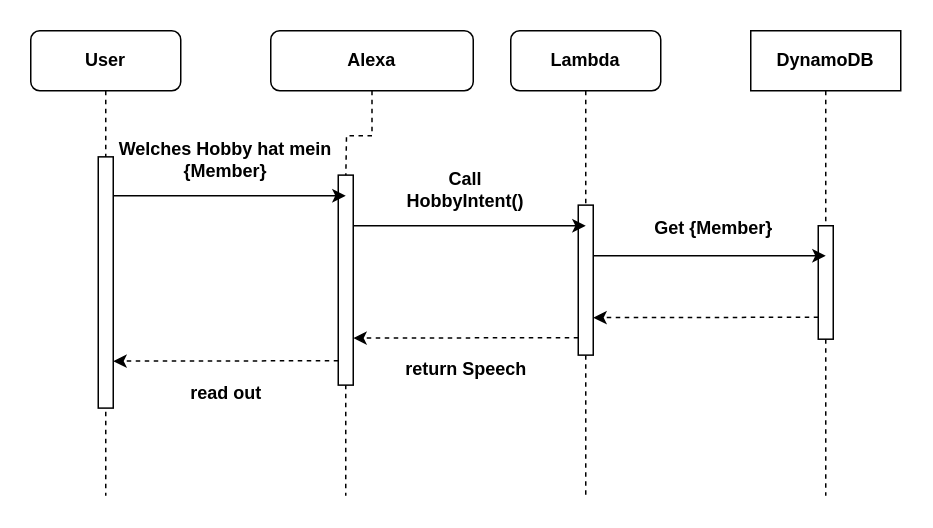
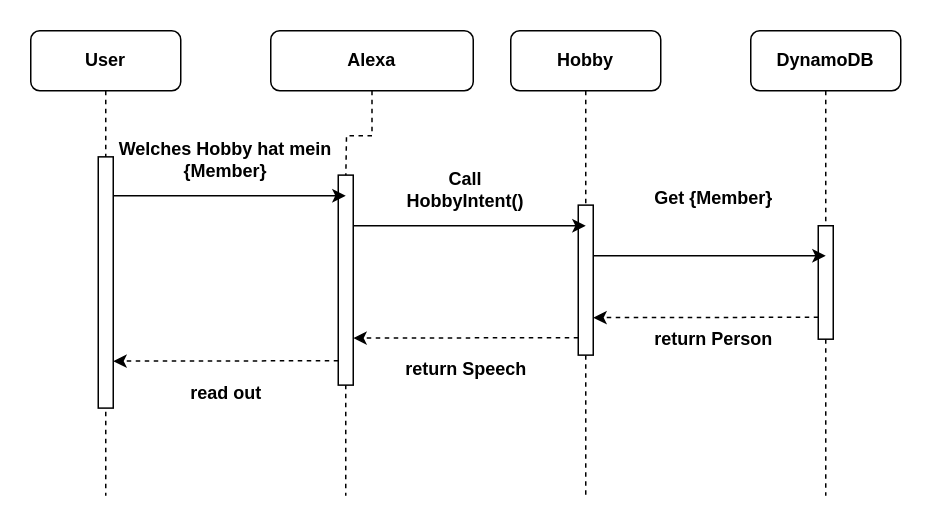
(586, 61) -> (586, 61)
(826, 61) -> (826, 61)
(713, 229) -> (713, 199)
none -> (713, 340)
